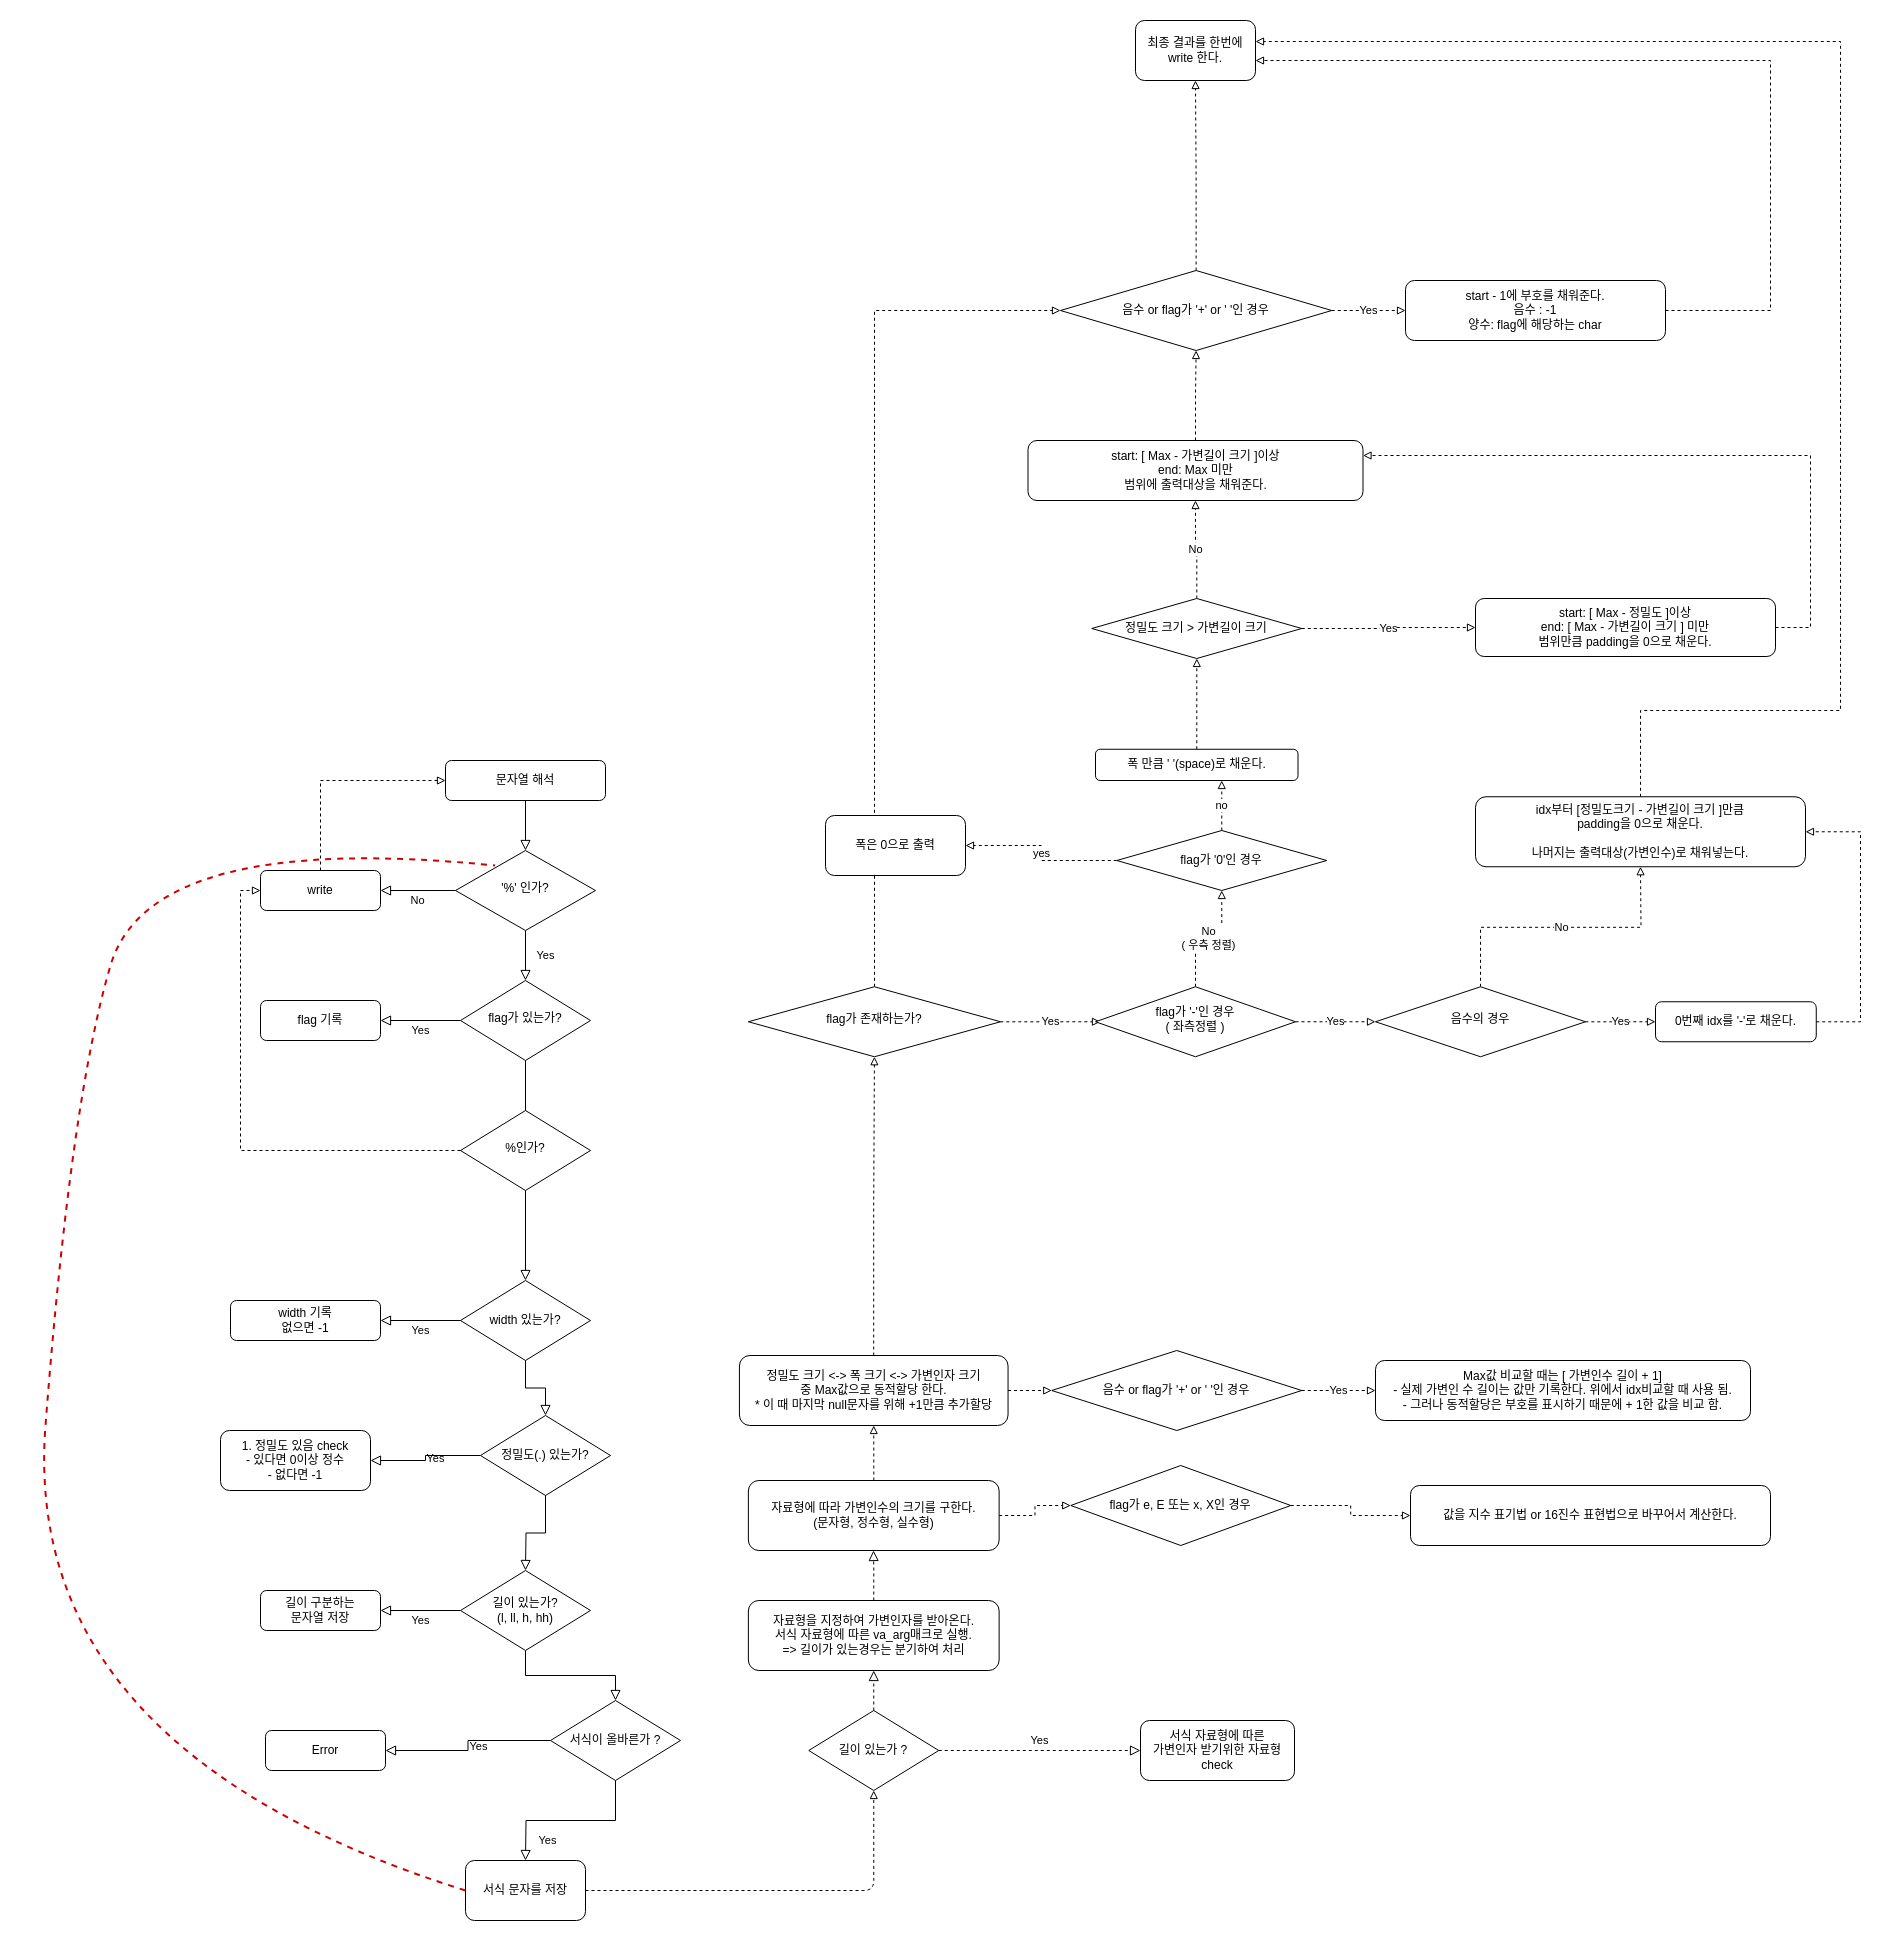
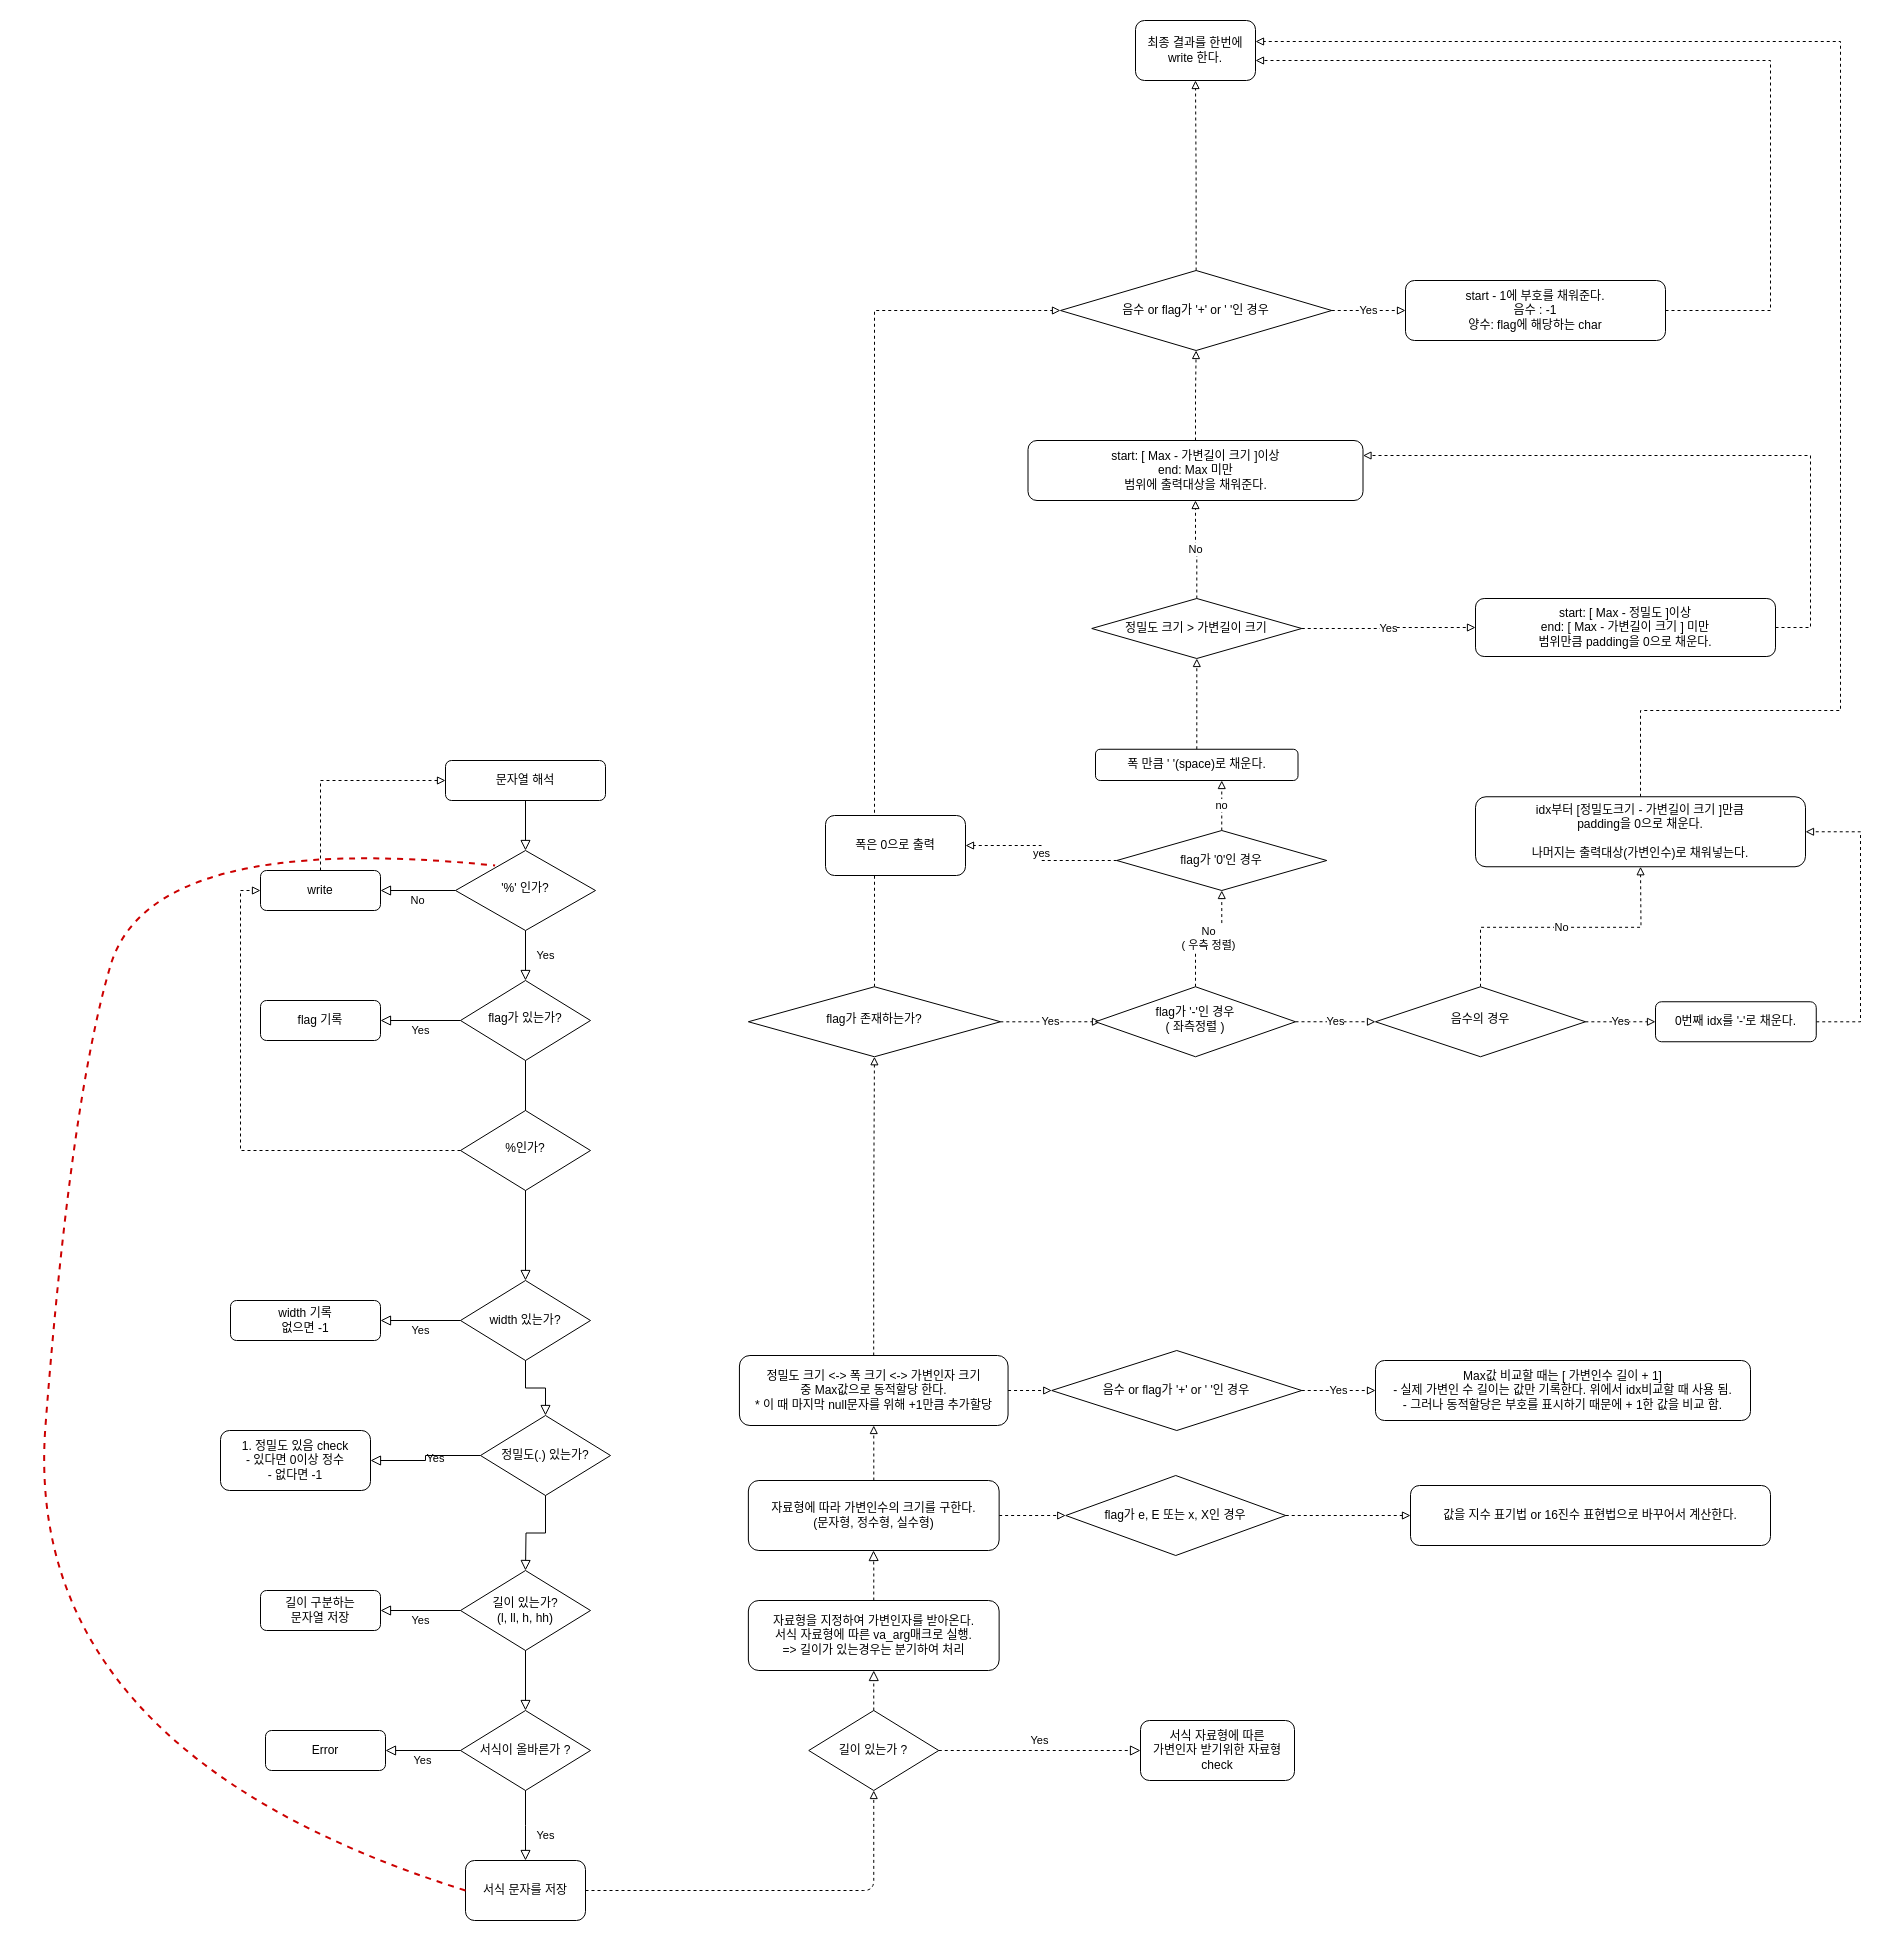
(1181, 1506) -> (1176, 1516)
(616, 1741) -> (526, 1751)
